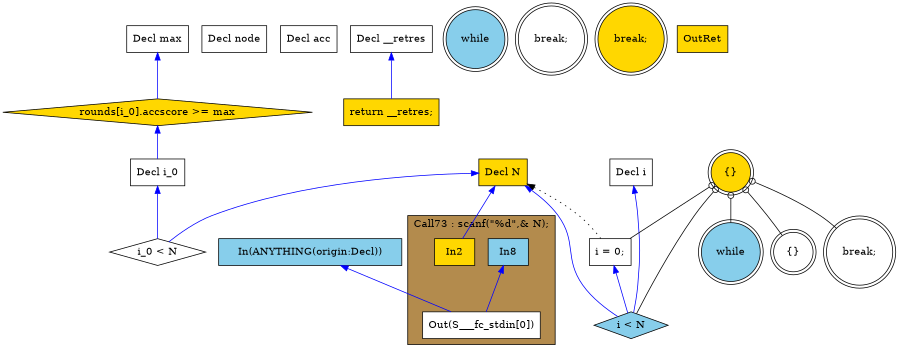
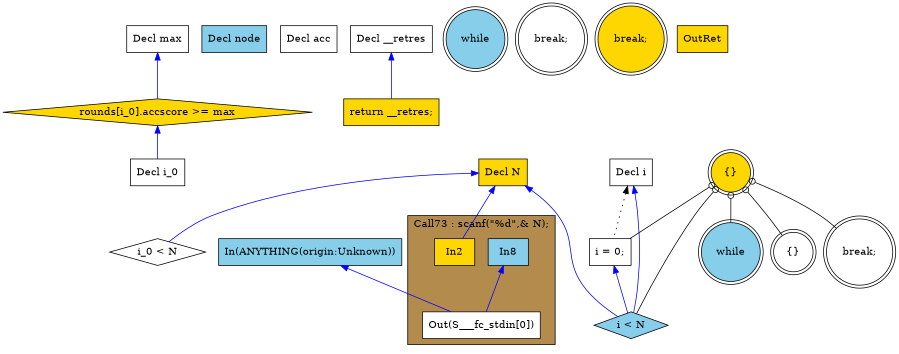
(234, 39) -> (234, 39)
(570, 209) -> (620, 216)
(158, 216) -> none
(310, 252) -> (310, 252)
